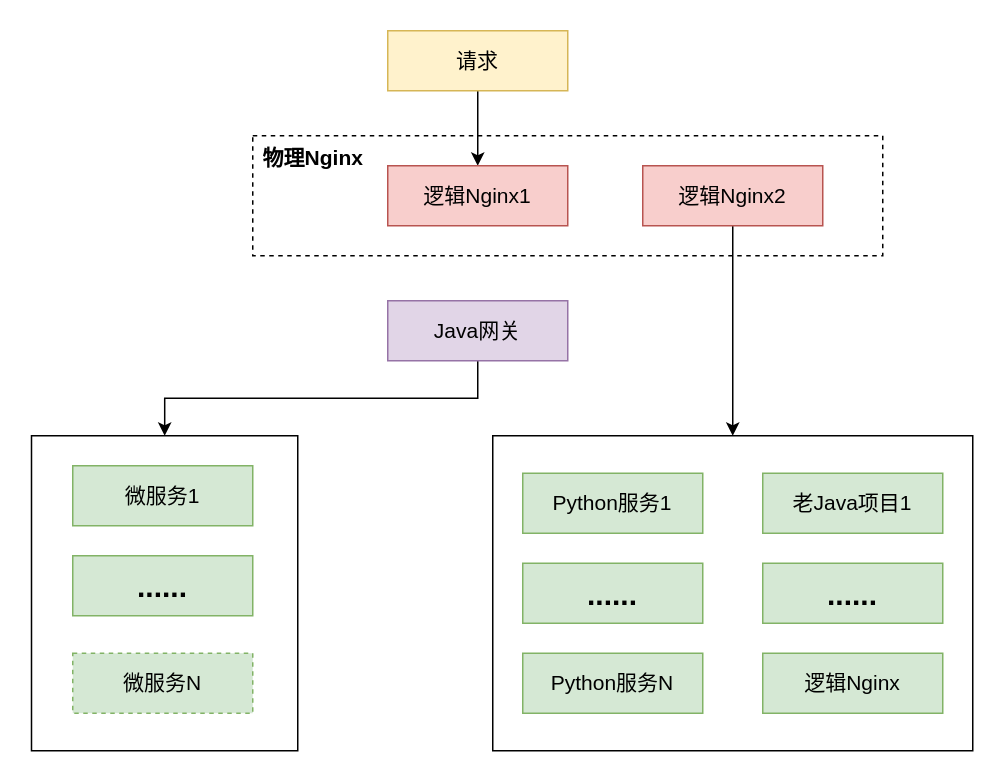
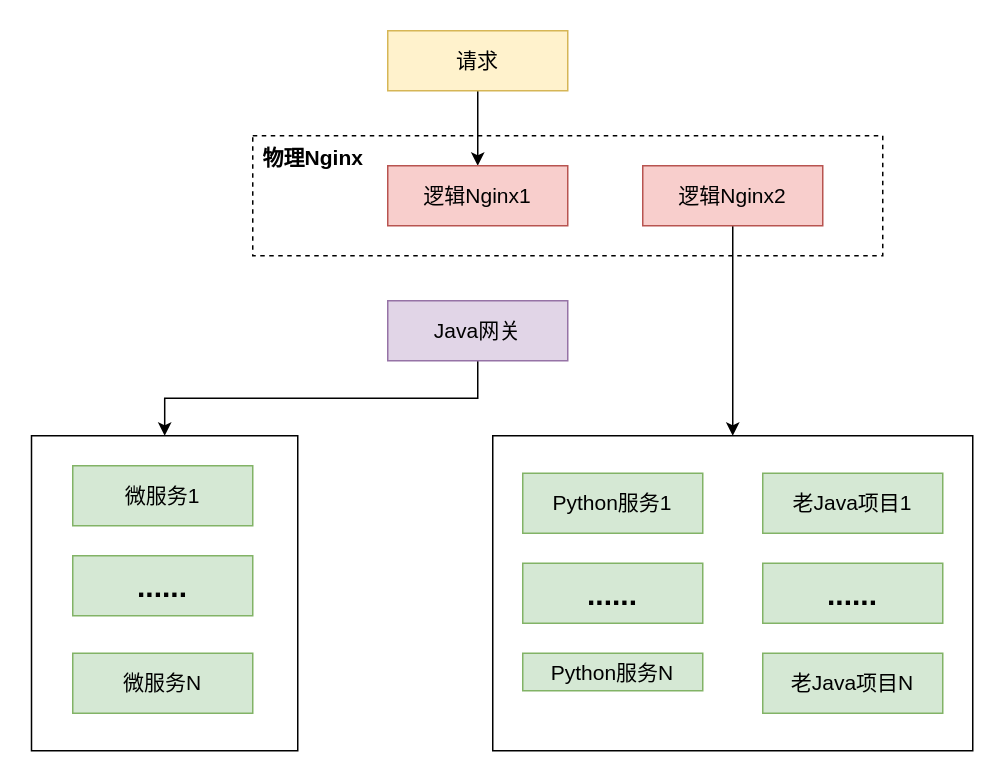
(163, 683) -> (163, 683)
(613, 683) -> (613, 672)
(853, 683) -> (853, 683)
